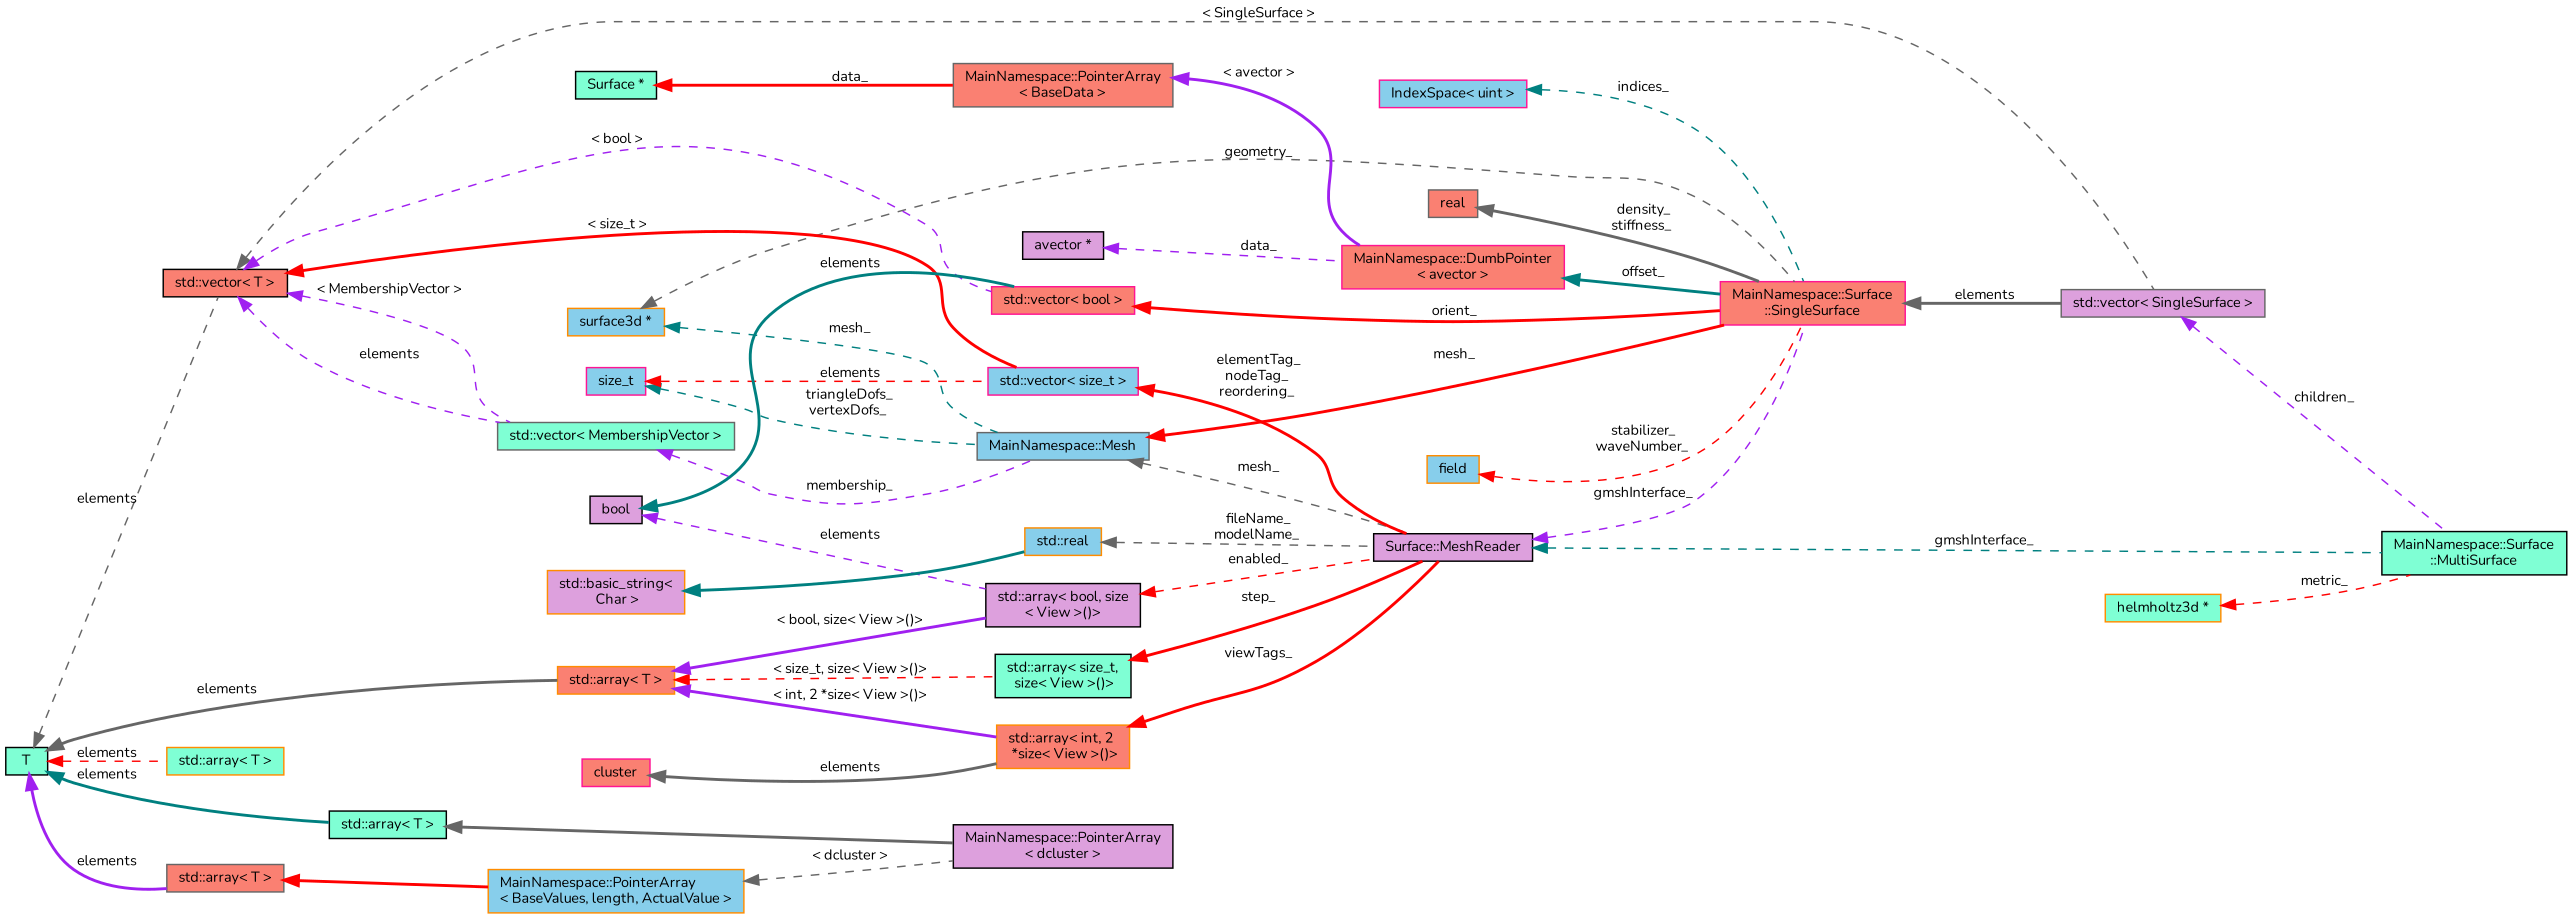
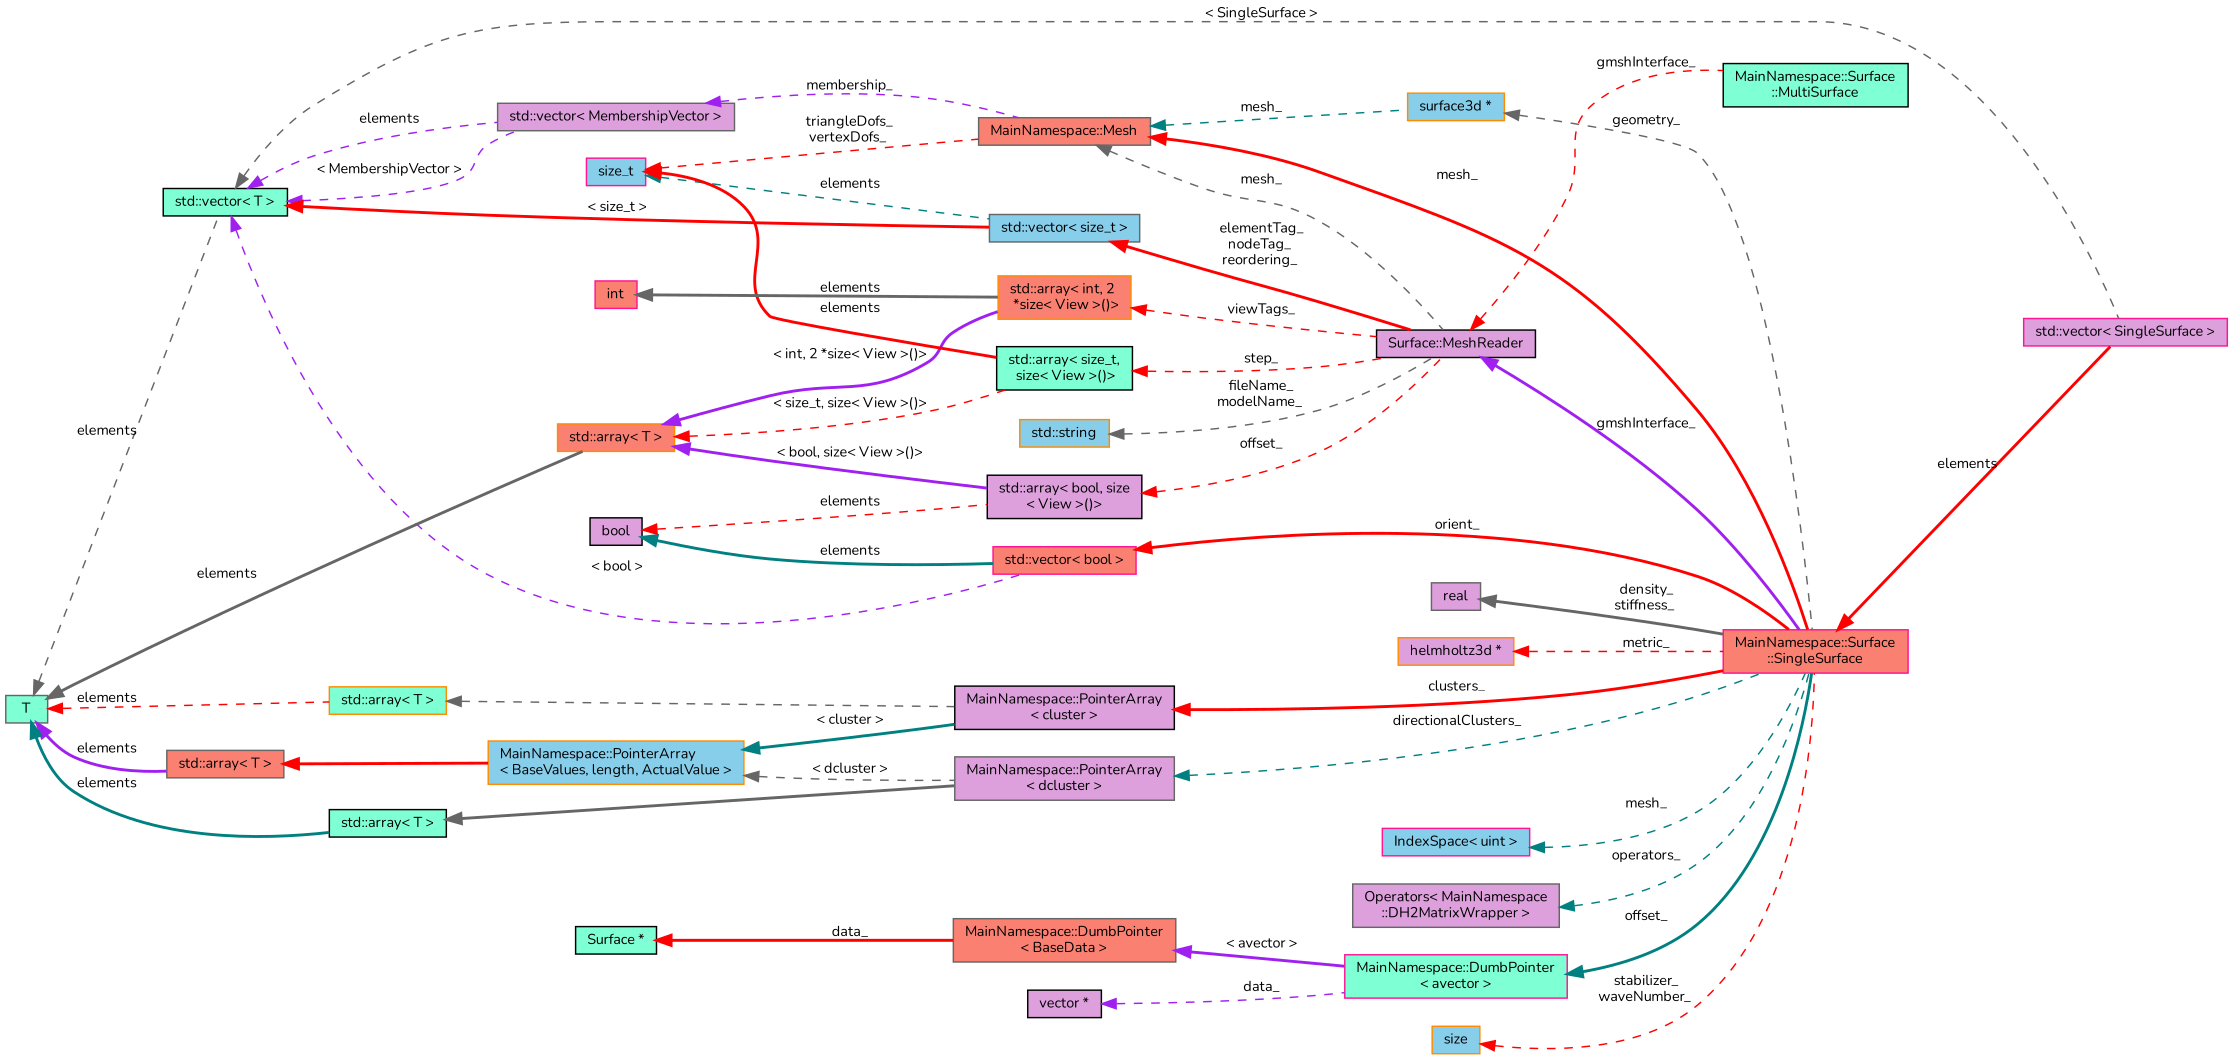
(1063, 85) -> (1065, 940)
(1642, 87) -> (1645, 804)
(1453, 204) -> (1456, 597)
(1063, 246) -> (1065, 1004)
(1453, 267) -> (1456, 976)
(225, 283) -> (225, 202)
(1991, 303) -> (1979, 483)
(2163, 303) -> (2126, 332)
none -> (780, 319)
(856, 348) -> (1286, 118)
(824, 381) -> (825, 198)
(1063, 381) -> (1065, 228)
(817, 428) -> (819, 154)
(2319, 429) -> none
(616, 436) -> (616, 117)
(1063, 446) -> (1065, 131)
(1453, 469) -> (1456, 1040)
(1717, 482) -> (1663, 480)
(1063, 542) -> (1065, 433)
(1965, 550) -> (1575, 155)
(821, 554) -> (822, 518)
(1257, 560) -> (1260, 444)
(616, 592) -> none
(2324, 595) -> (1626, 651)
(2163, 608) -> (1456, 651)
(1286, 615) -> (1267, 370)
(1306, 667) -> (1261, 325)
none -> (1065, 708)
none -> (1479, 746)
(27, 761) -> (27, 709)
(616, 773) -> (616, 295)
(1063, 846) -> (1065, 779)
none -> (1456, 906)
